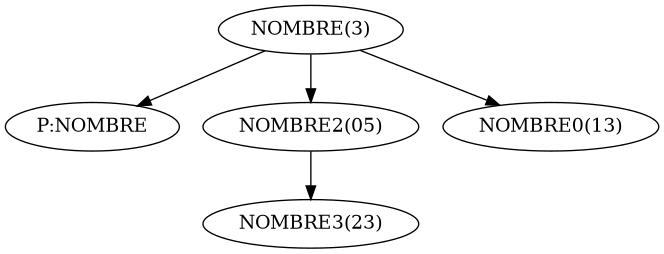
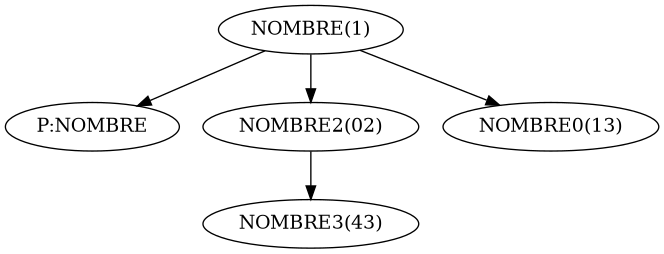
(311, 30) -> (311, 30)
(311, 127) -> (311, 127)
(311, 224) -> (311, 224)
